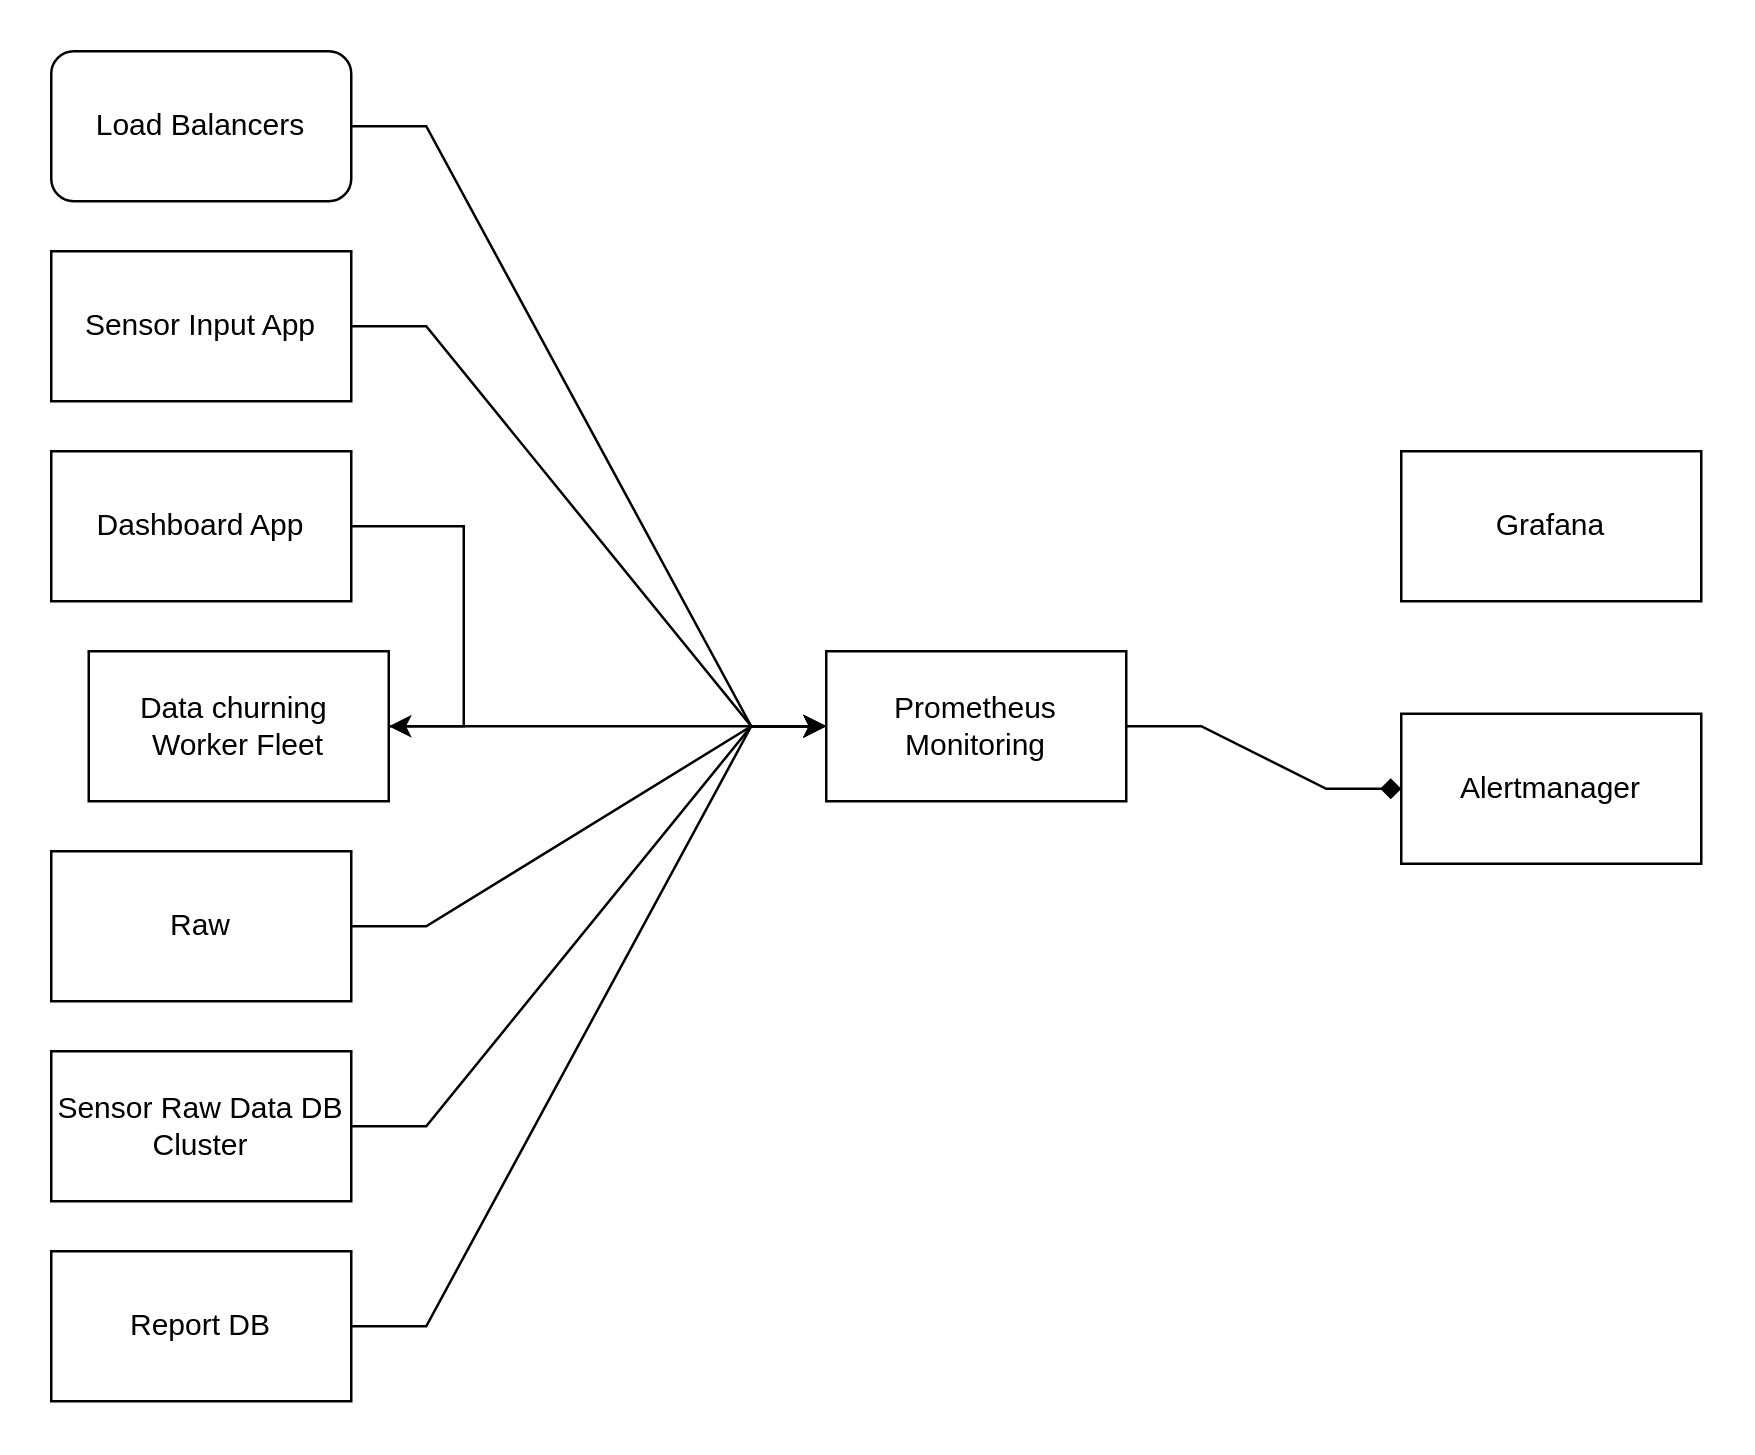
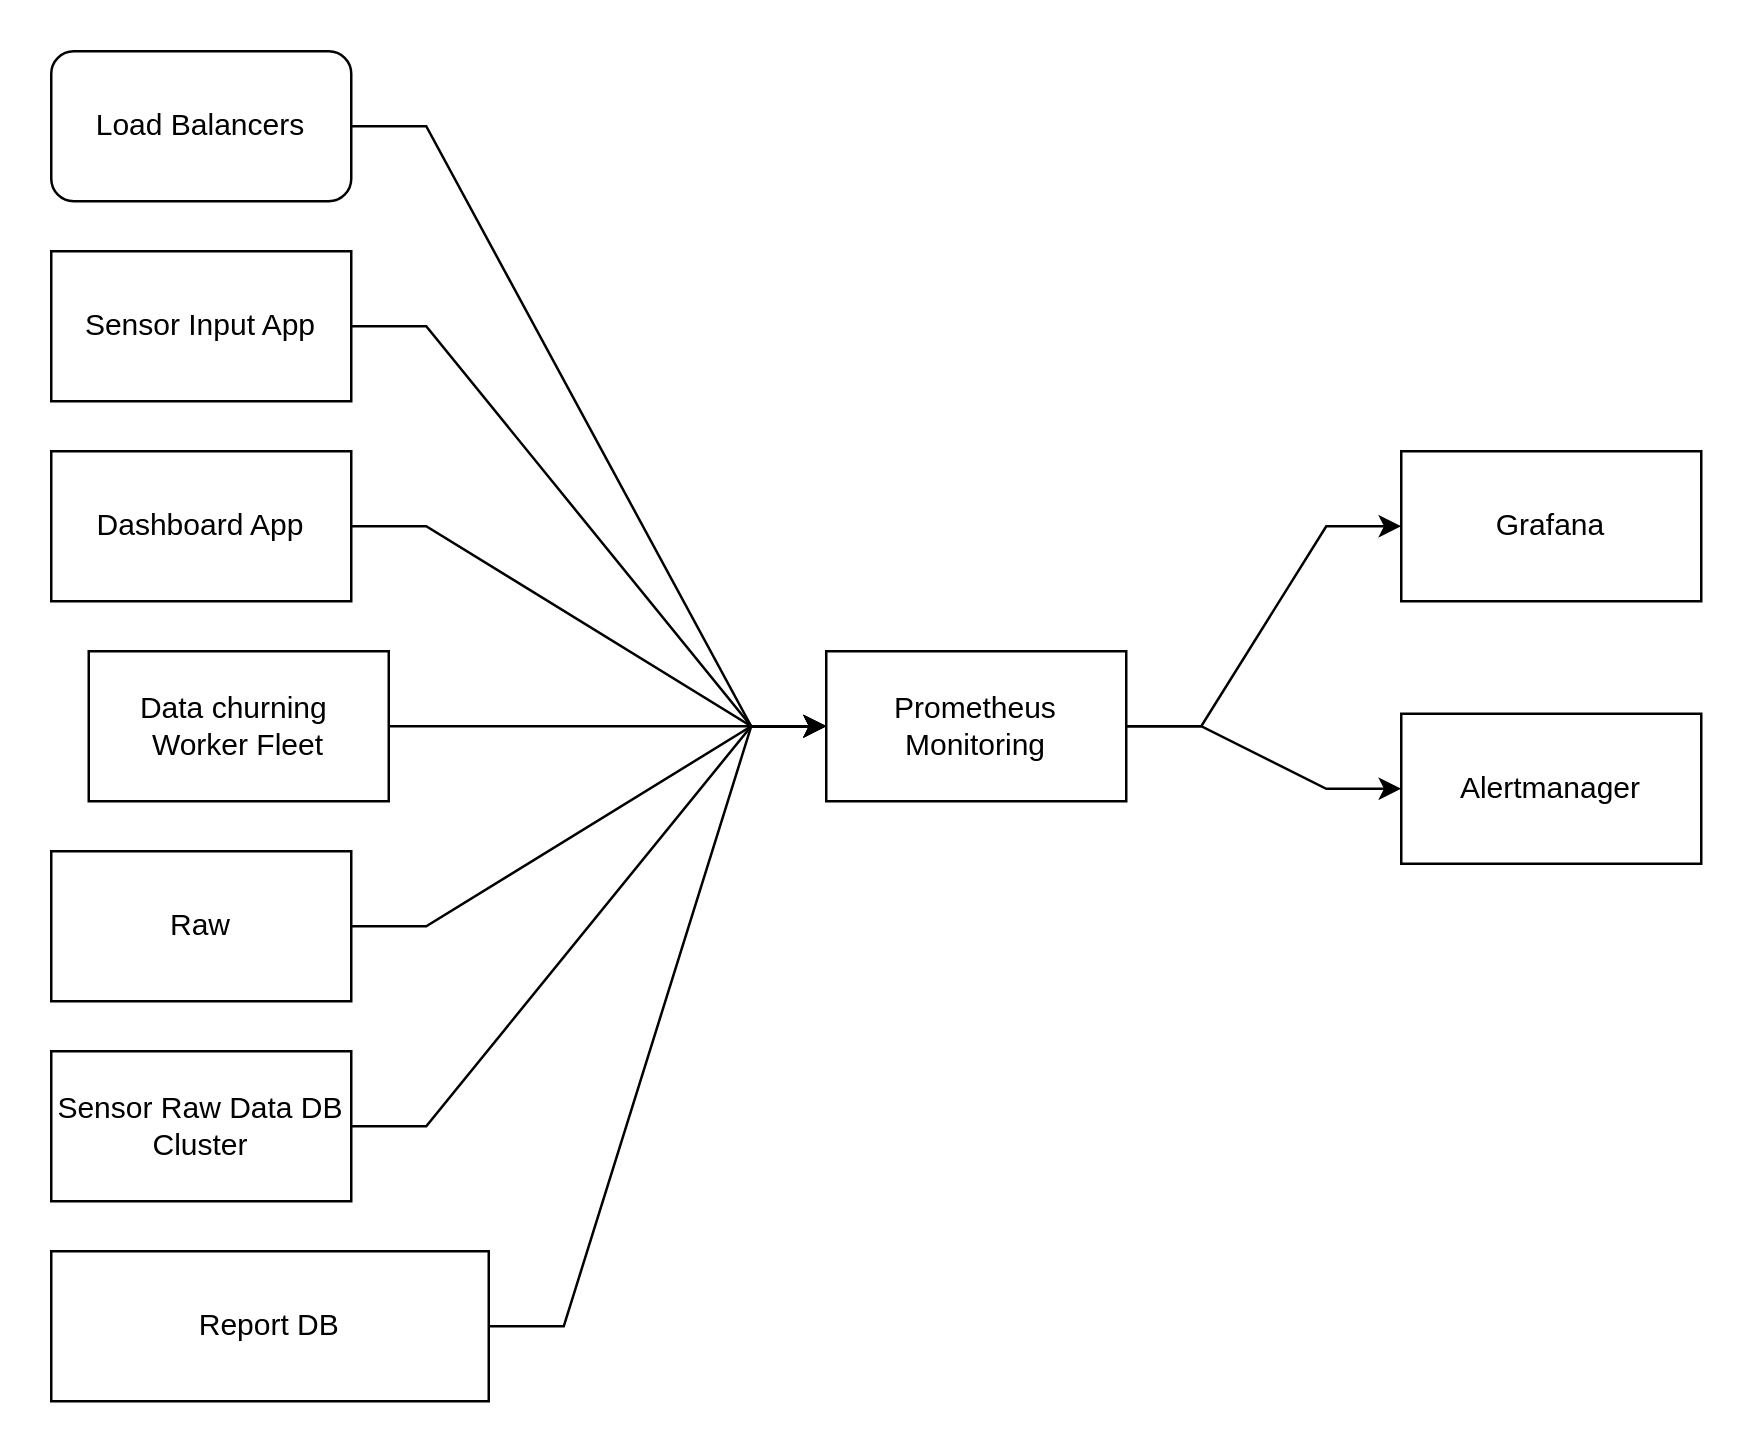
none -> (1281, 599)
(464, 604) -> (583, 623)
(1381, 789) -> (1382, 789)
(201, 1326) -> (270, 1326)
